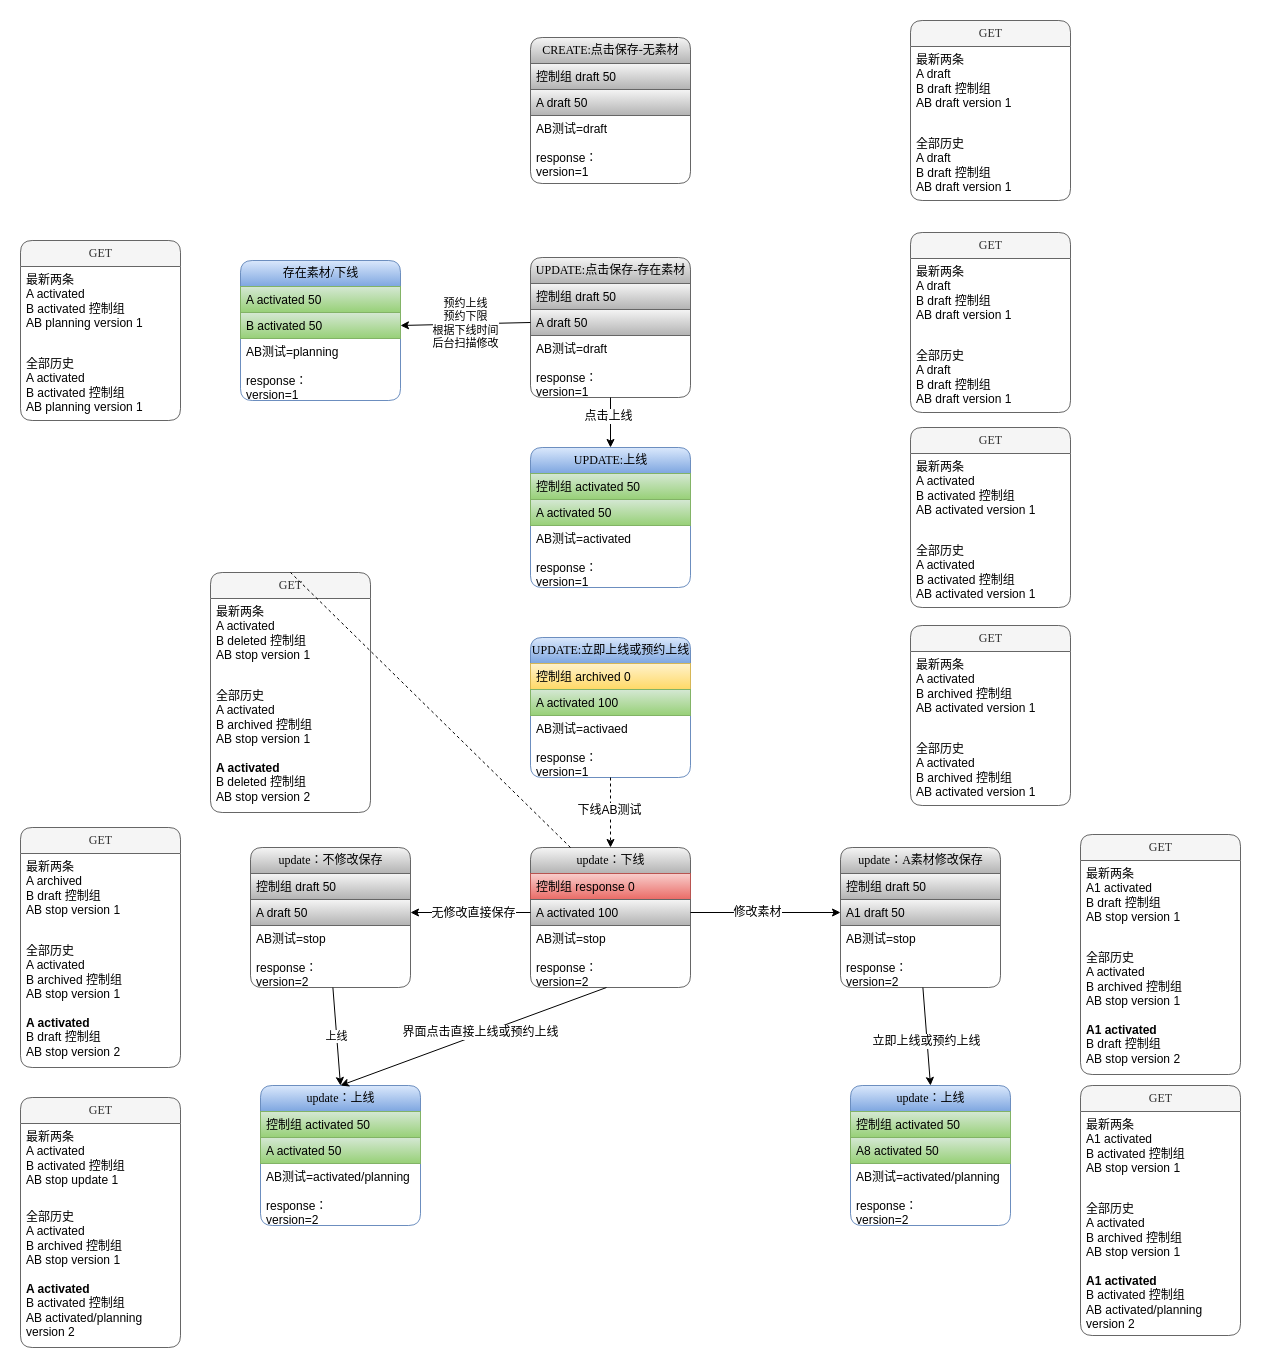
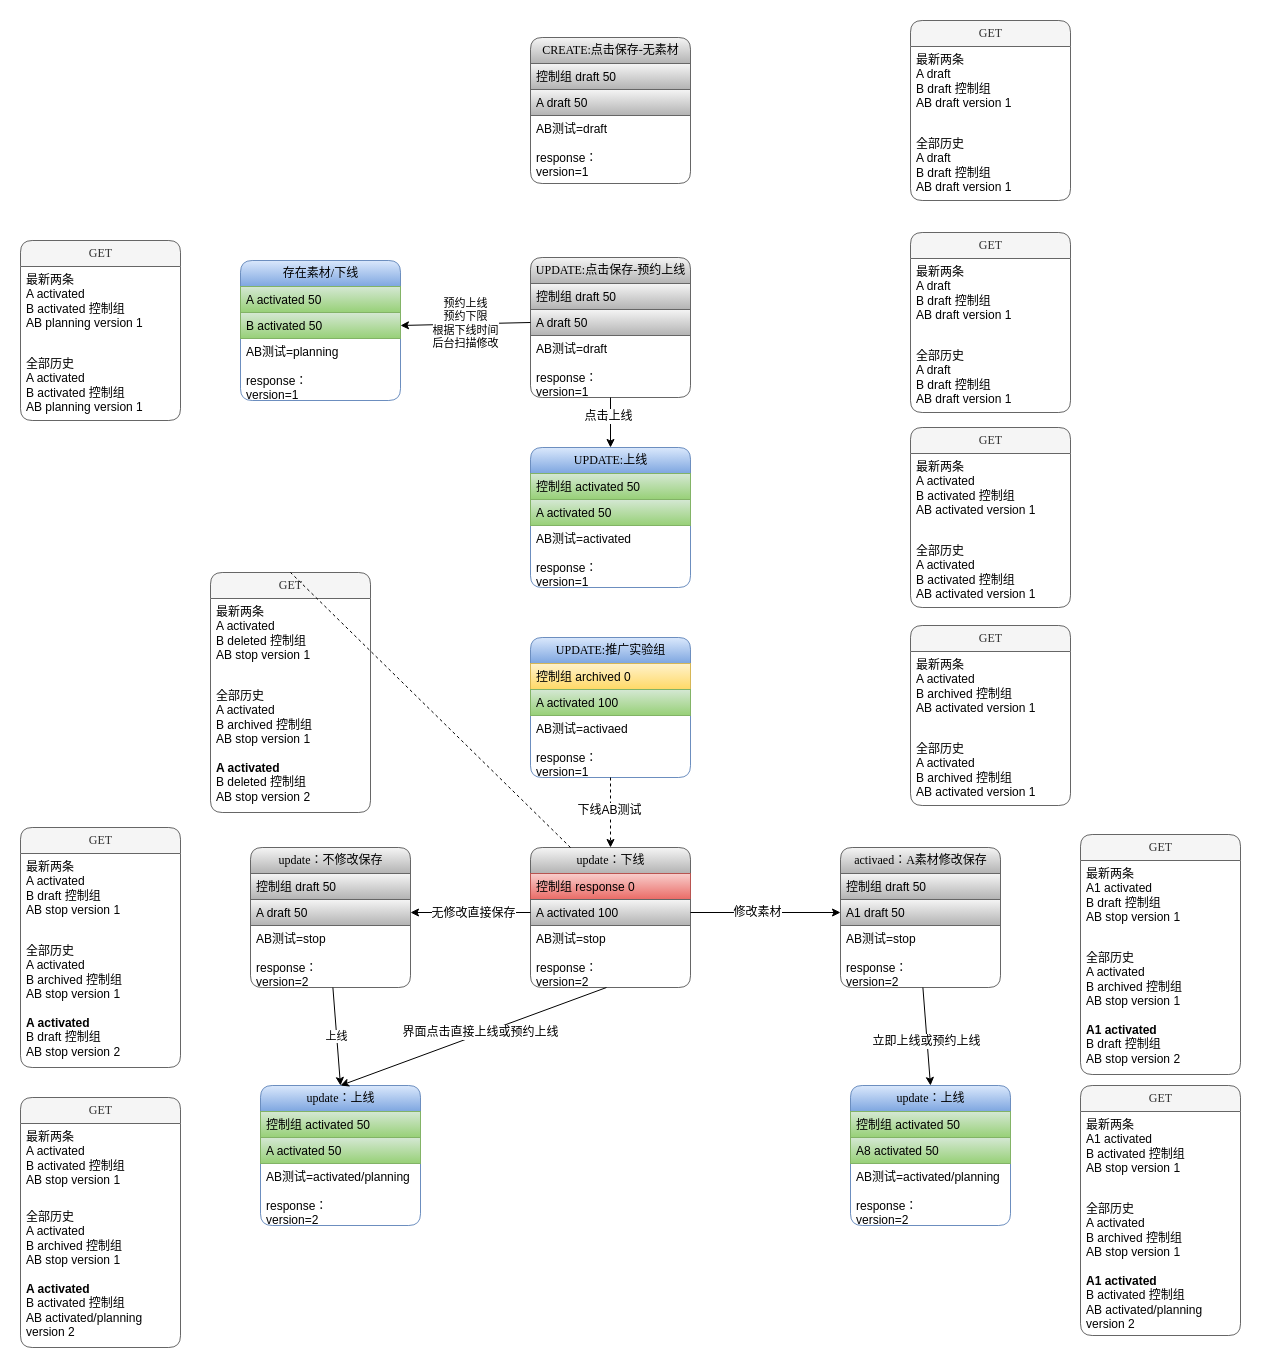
(611, 271) -> (611, 271)
(611, 651) -> (611, 651)
(921, 861) -> (921, 861)
(77, 889) -> (77, 889)
(80, 1159) -> (80, 1159)
